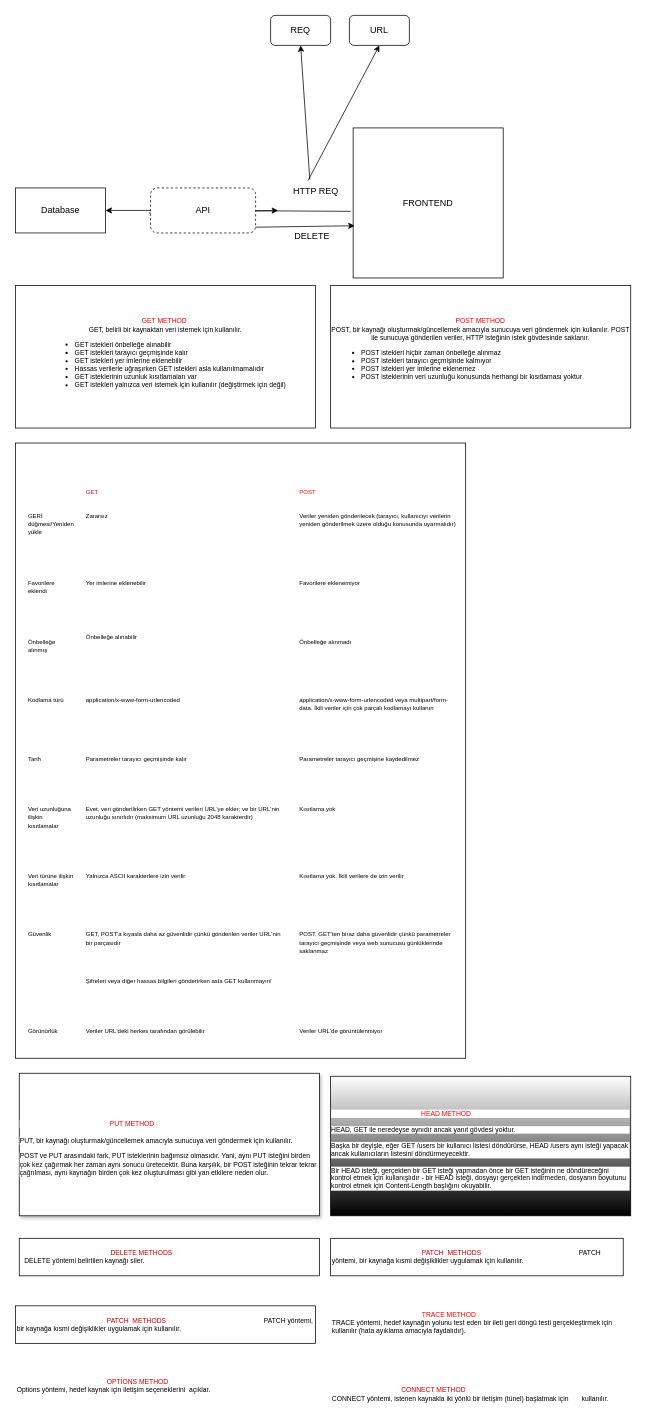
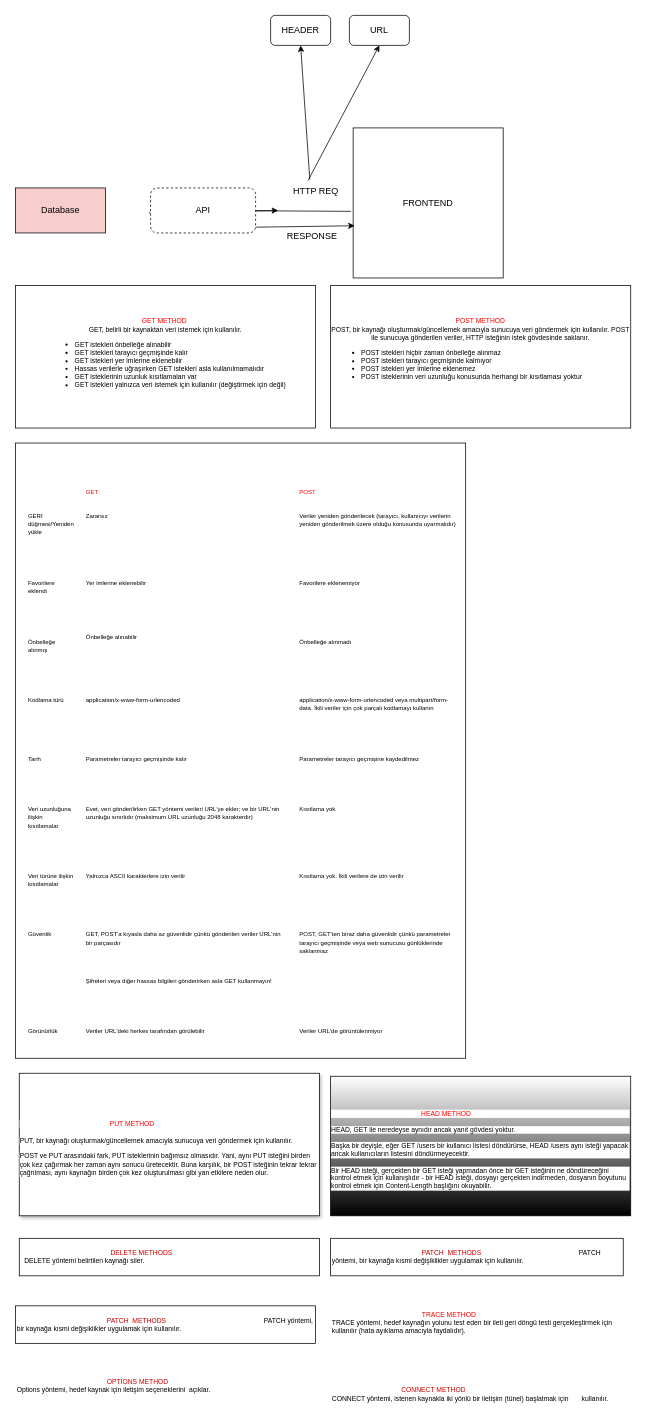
(300, 30) -> (300, 30)
(60, 210) -> (60, 210)
(130, 210) -> none
(312, 237) -> (312, 237)
